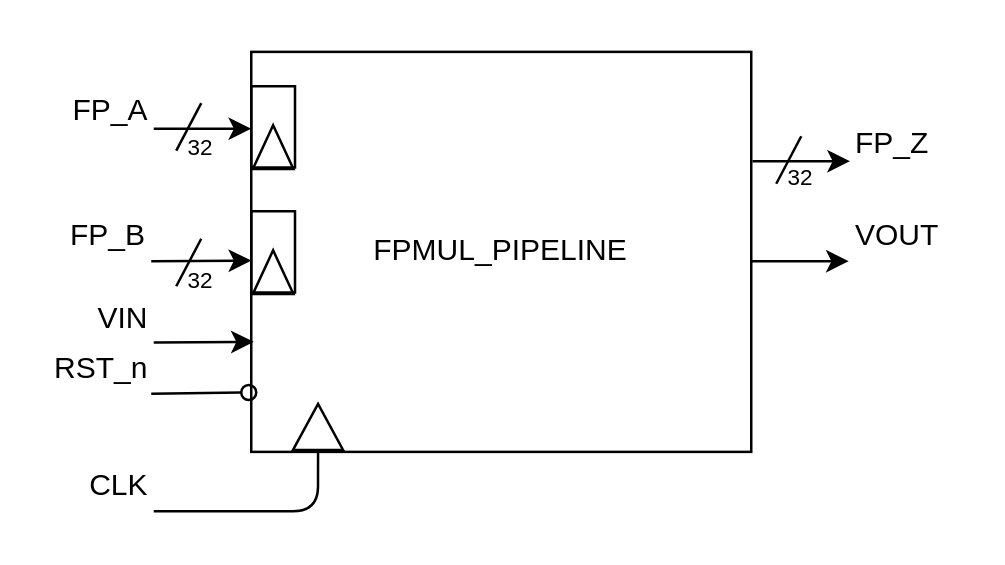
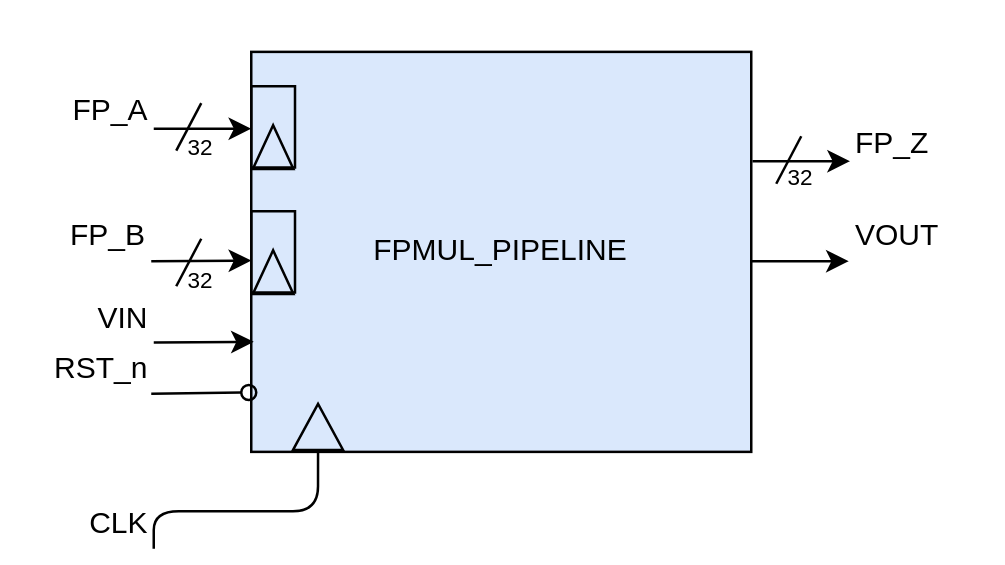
(501, 252) -> (501, 252)
(104, 486) -> (104, 524)
